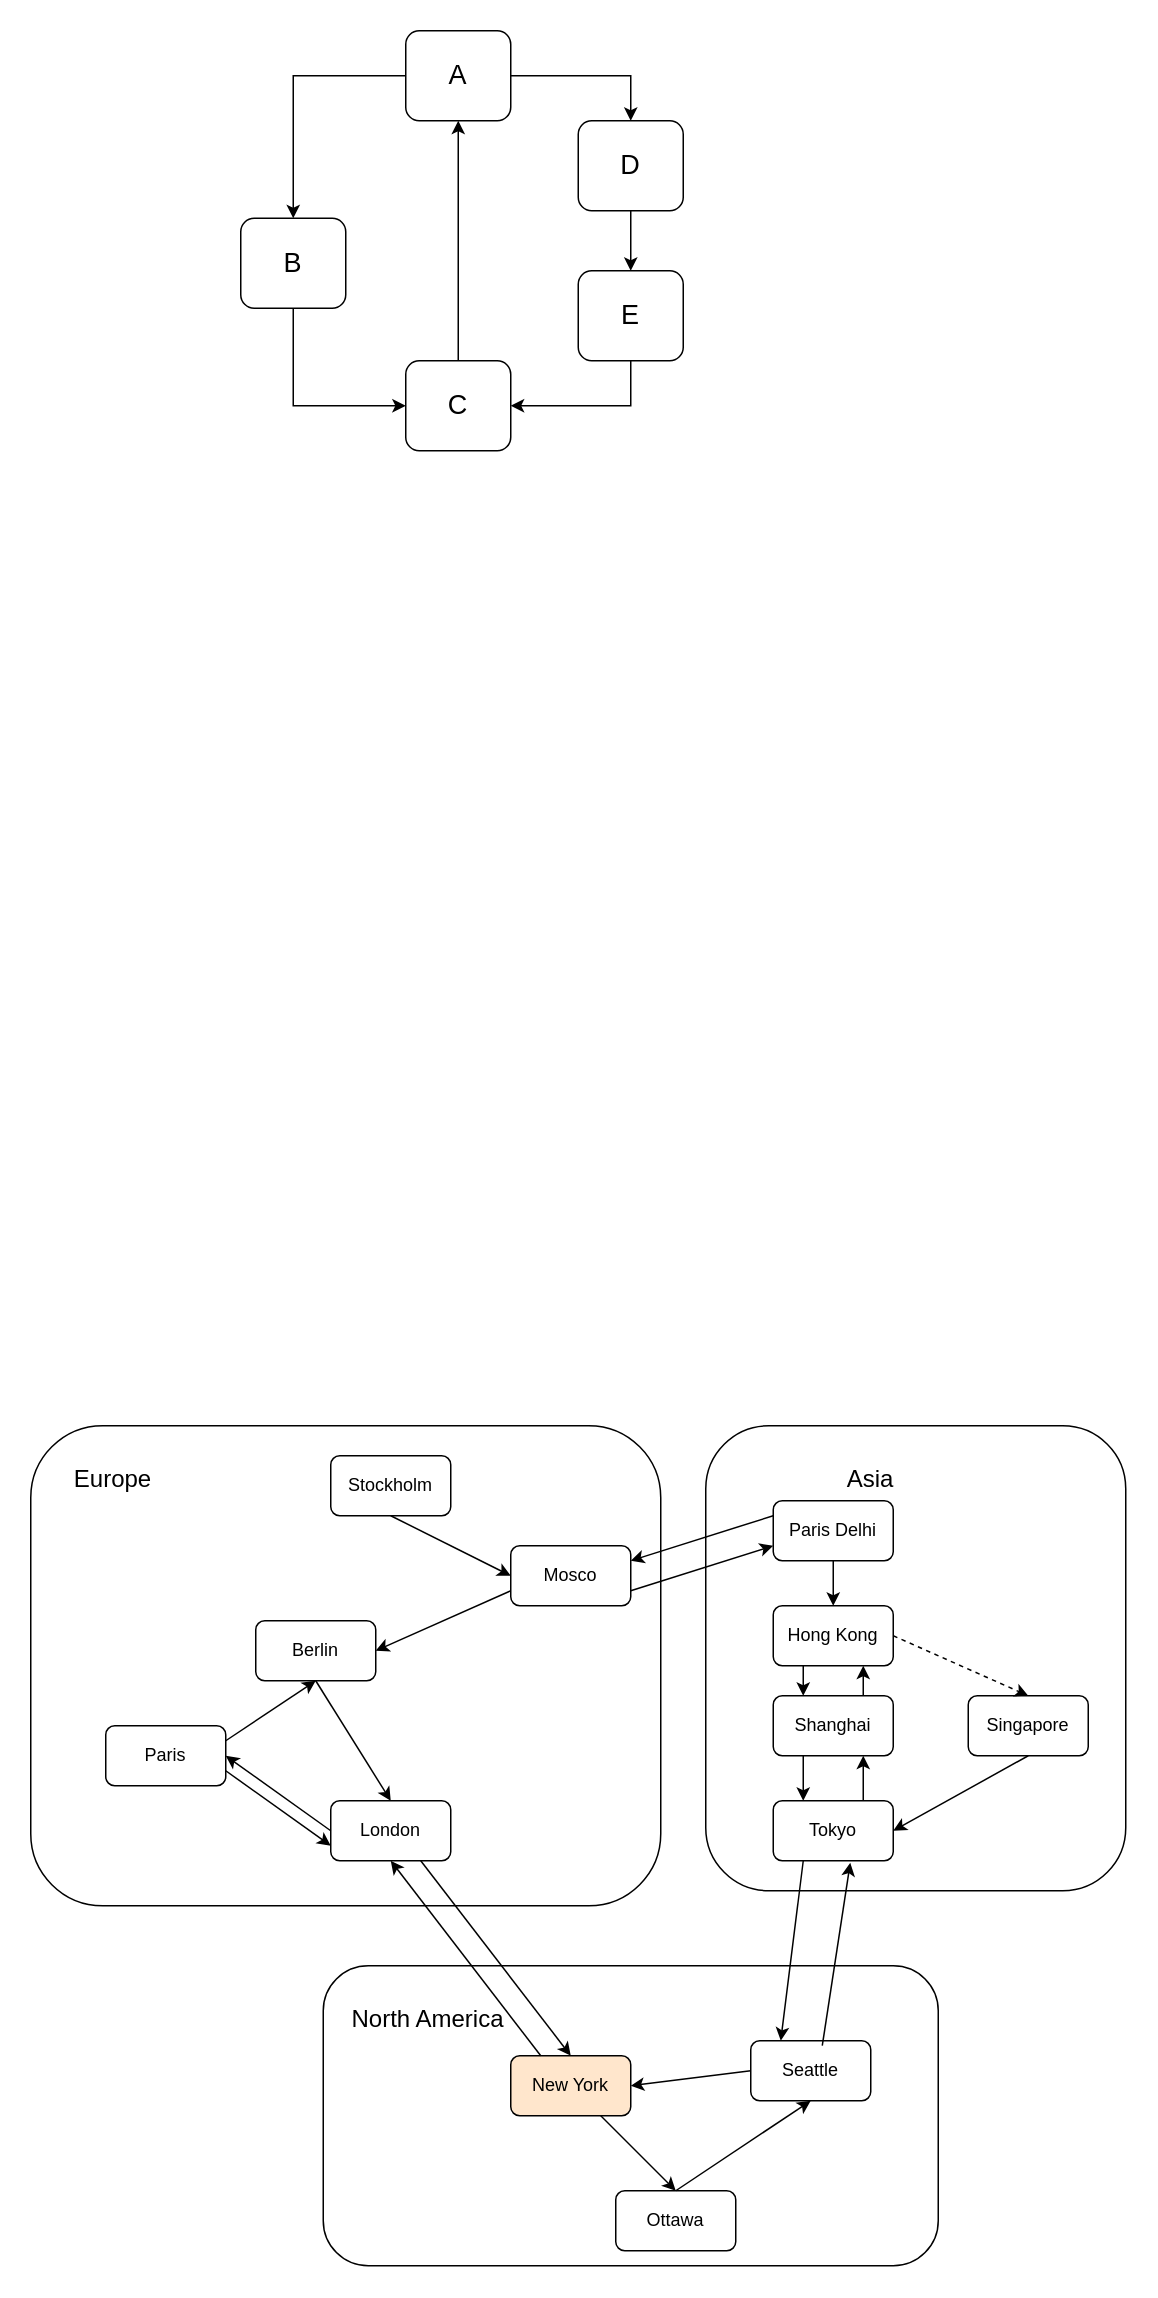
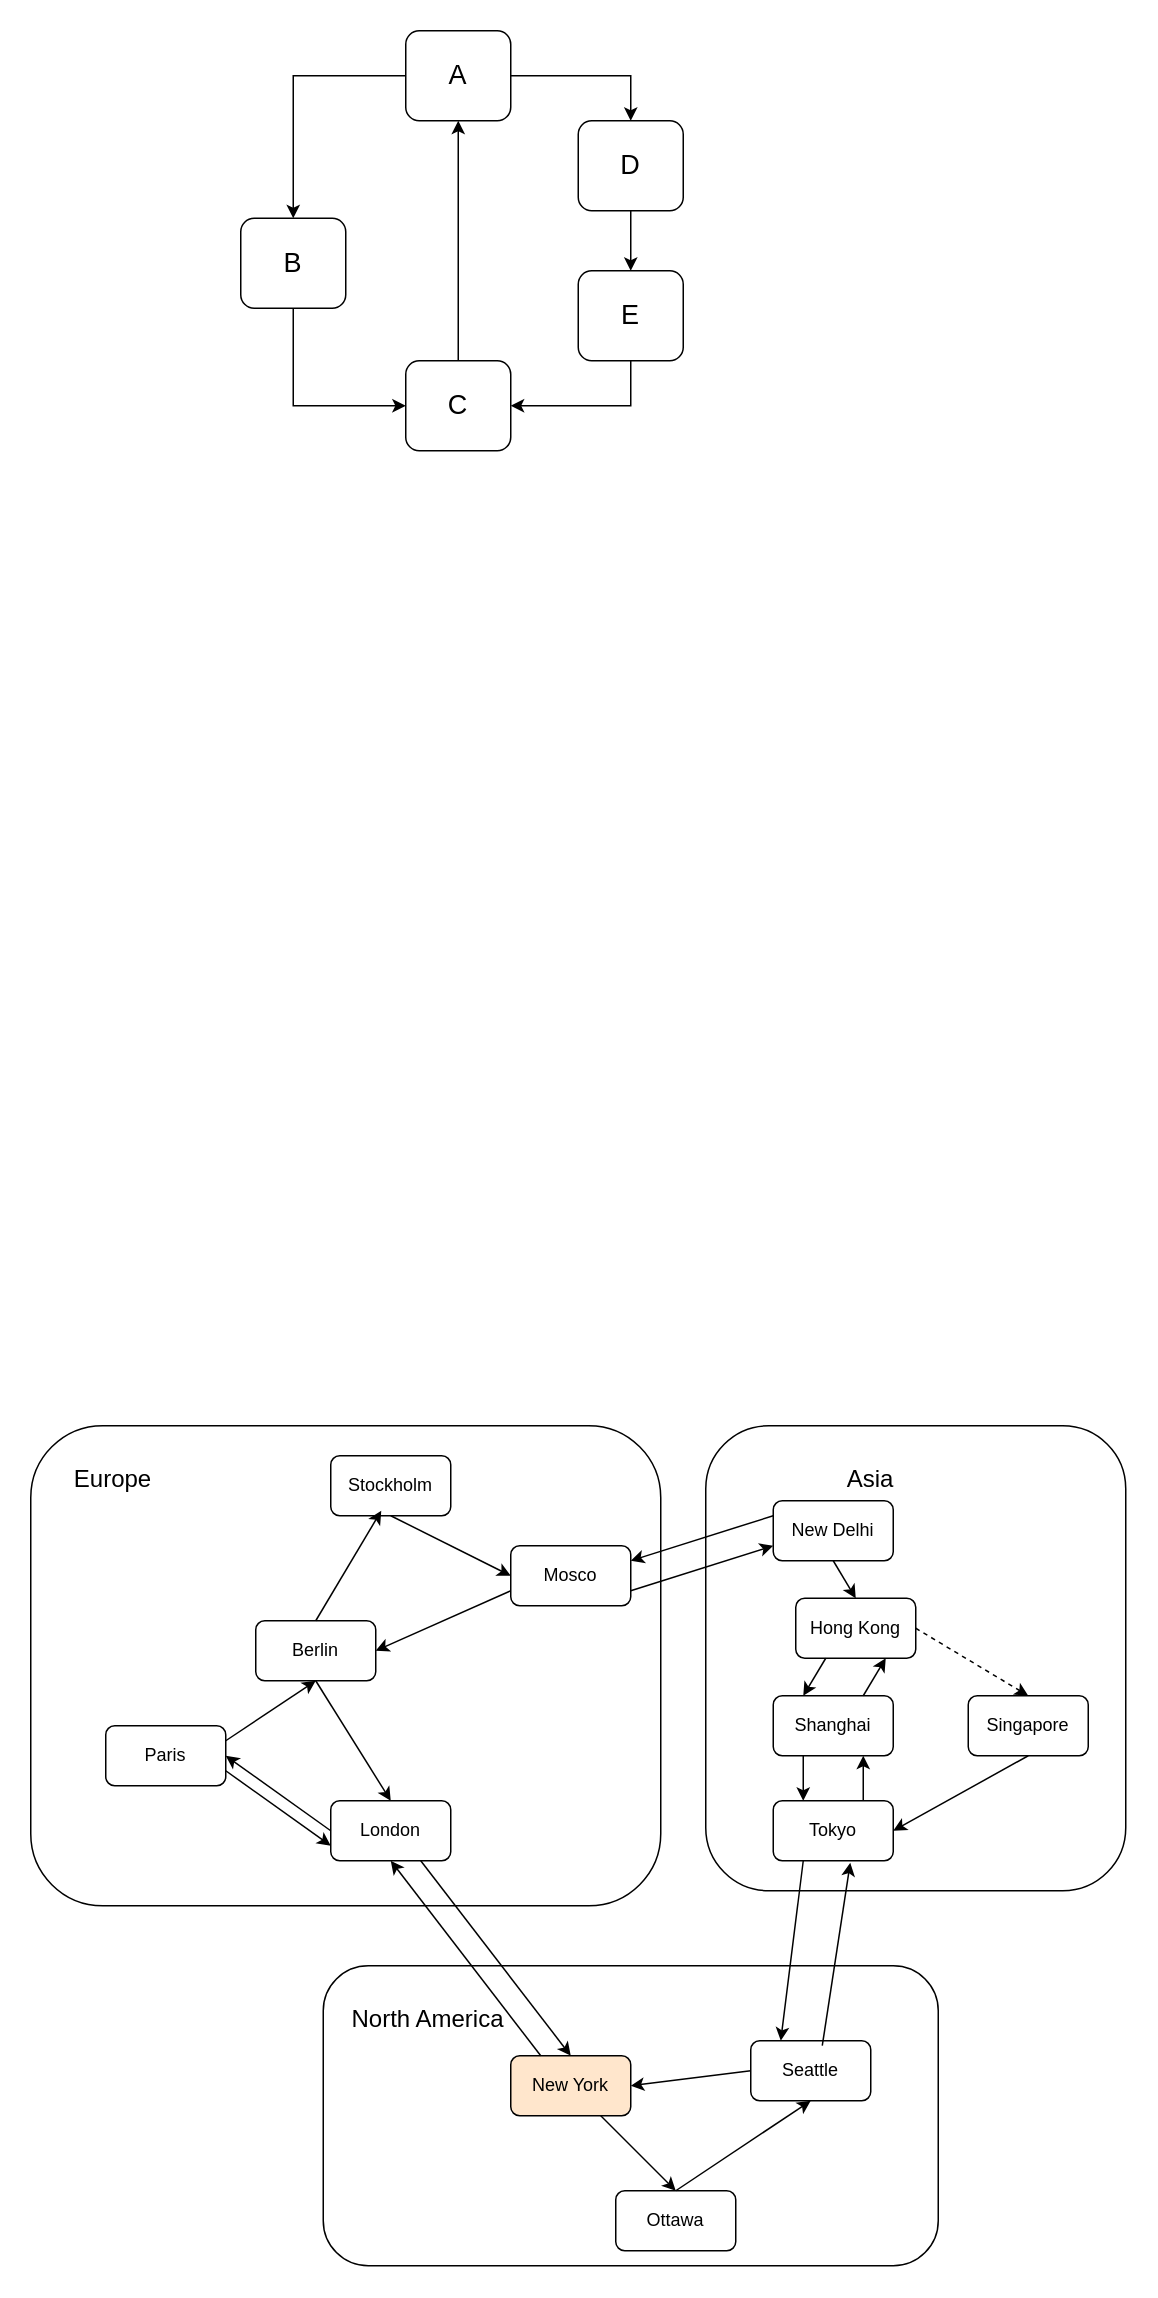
(833, 1531) -> (833, 1531)
none -> (346, 1570)
(833, 1636) -> (856, 1628)
